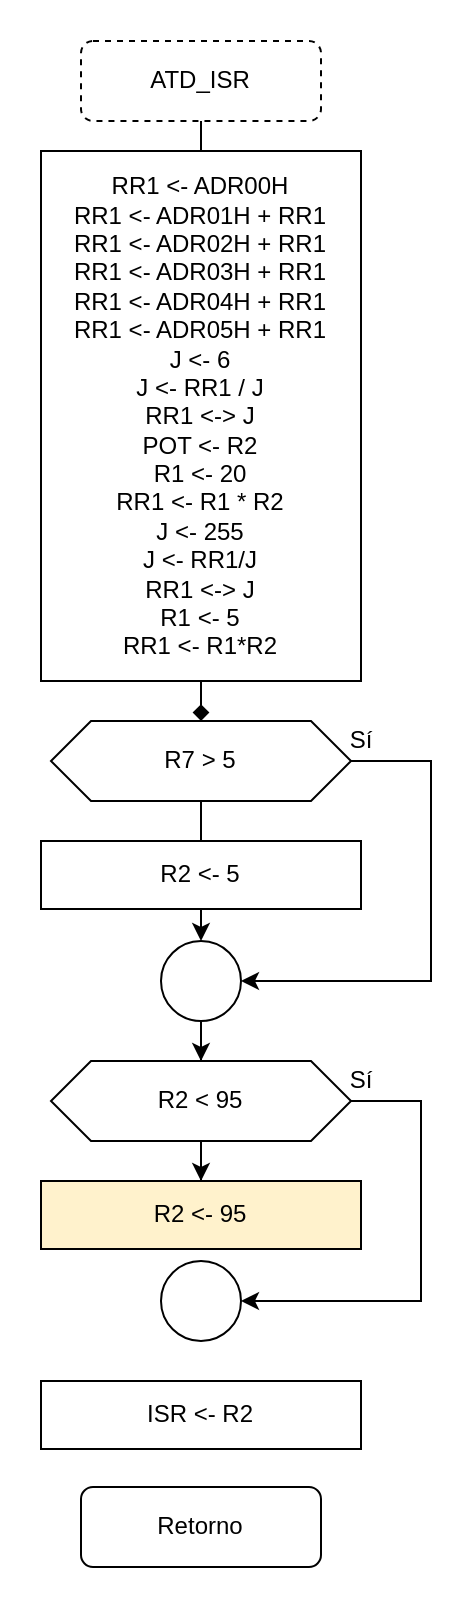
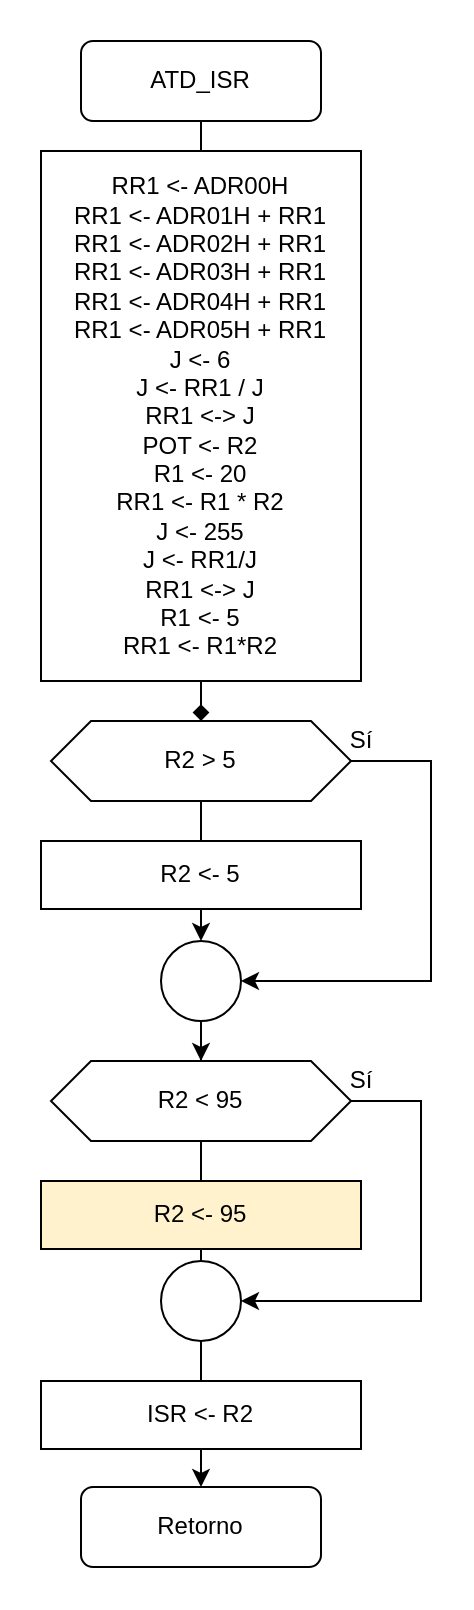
(201, 81) -> (201, 81)
(201, 761) -> (201, 761)
(201, 1179) -> (201, 1360)
